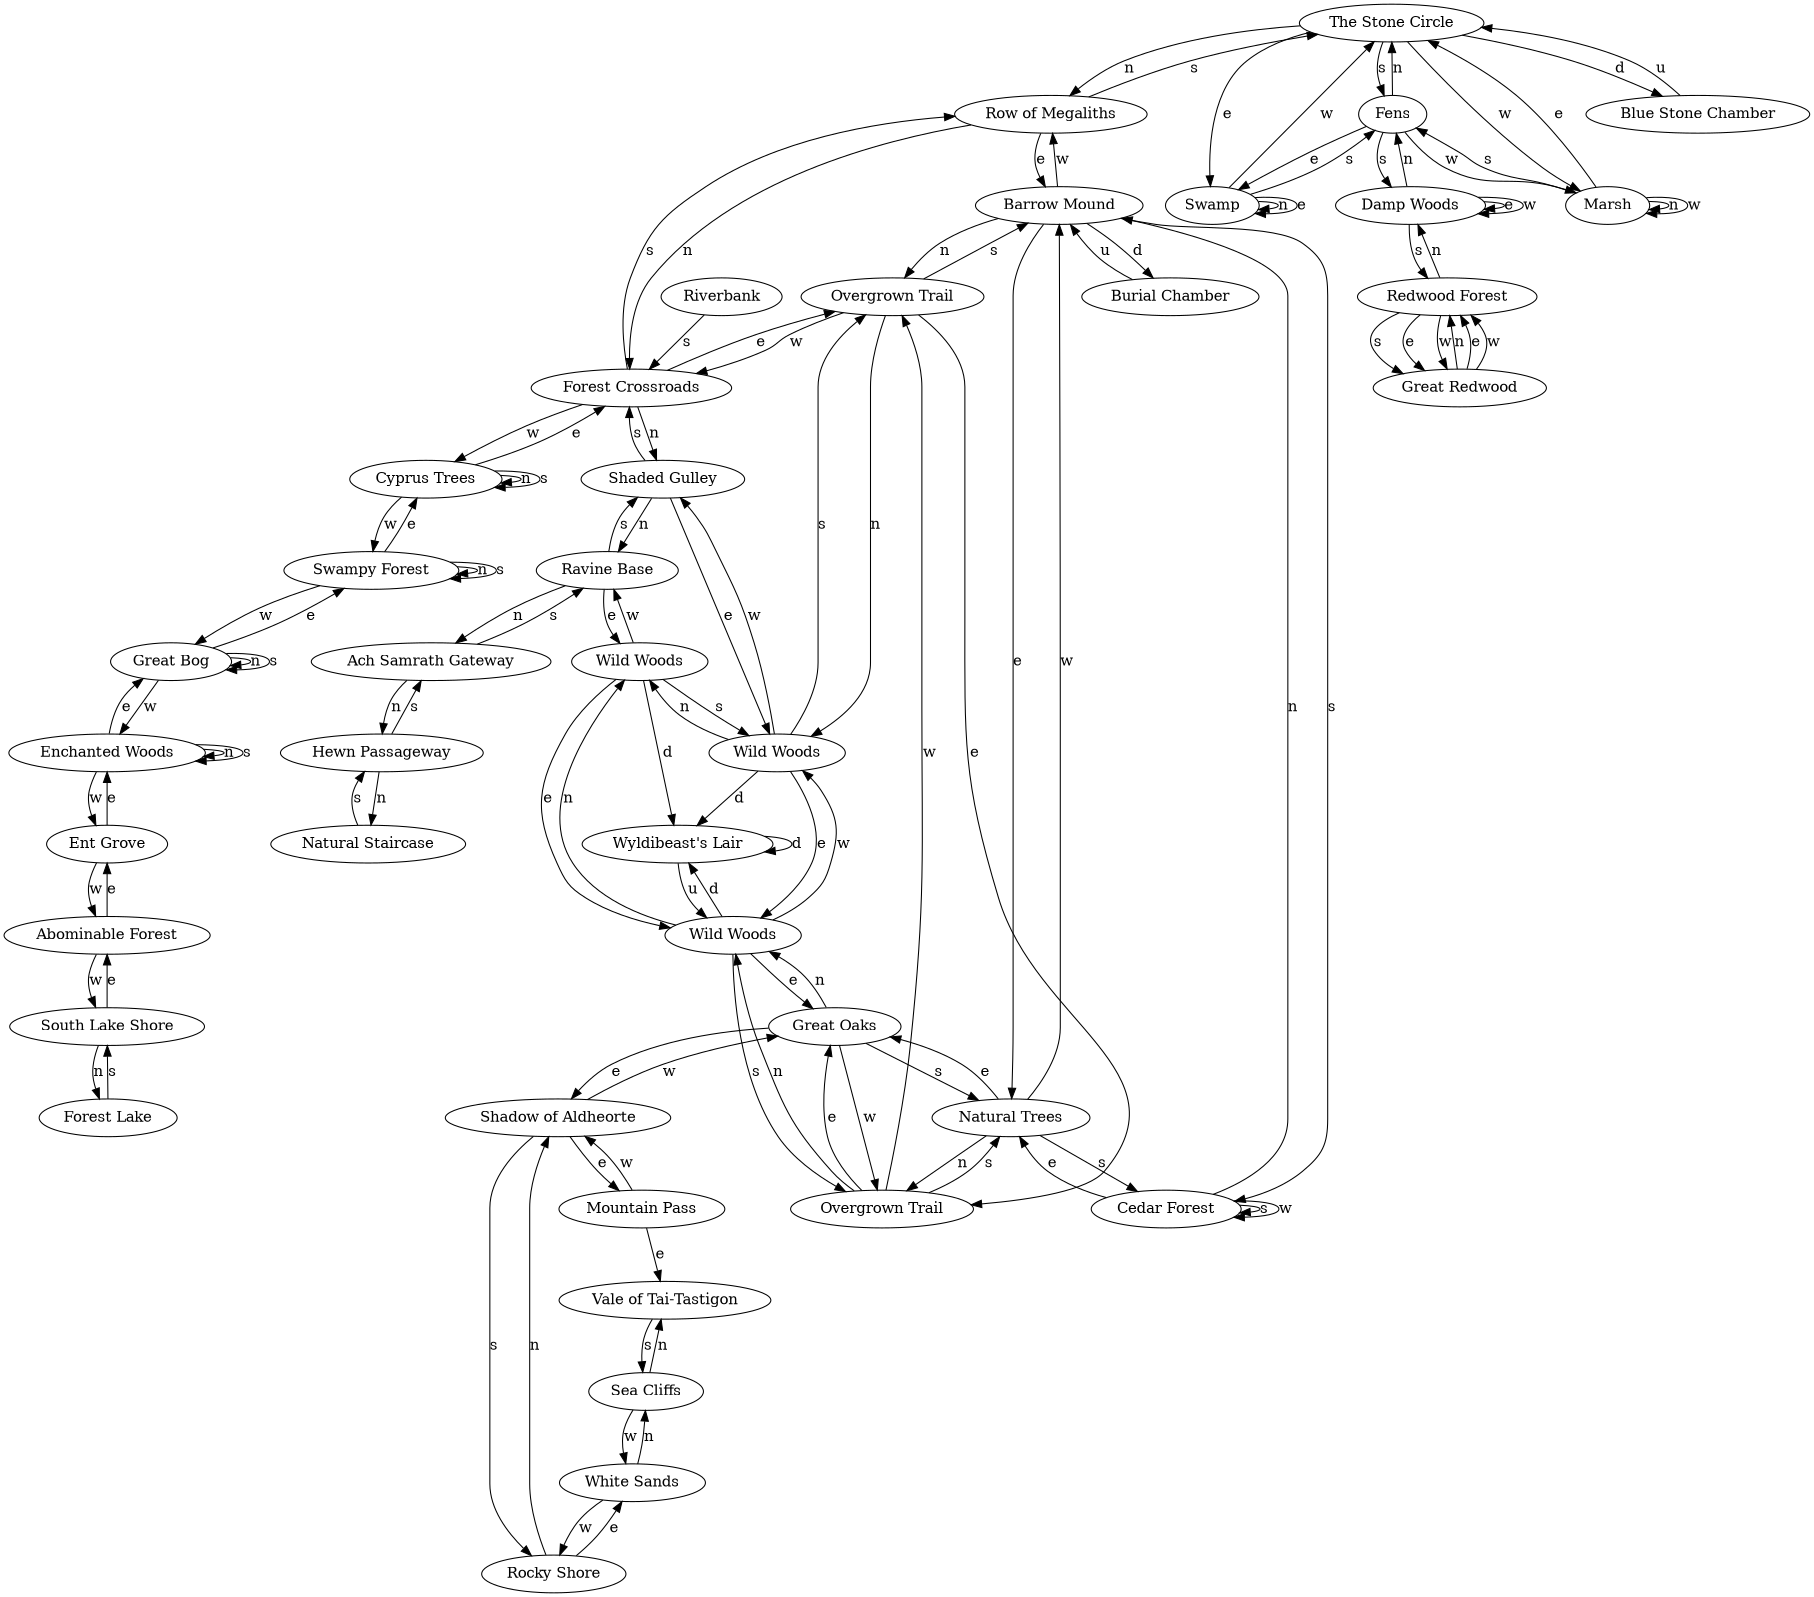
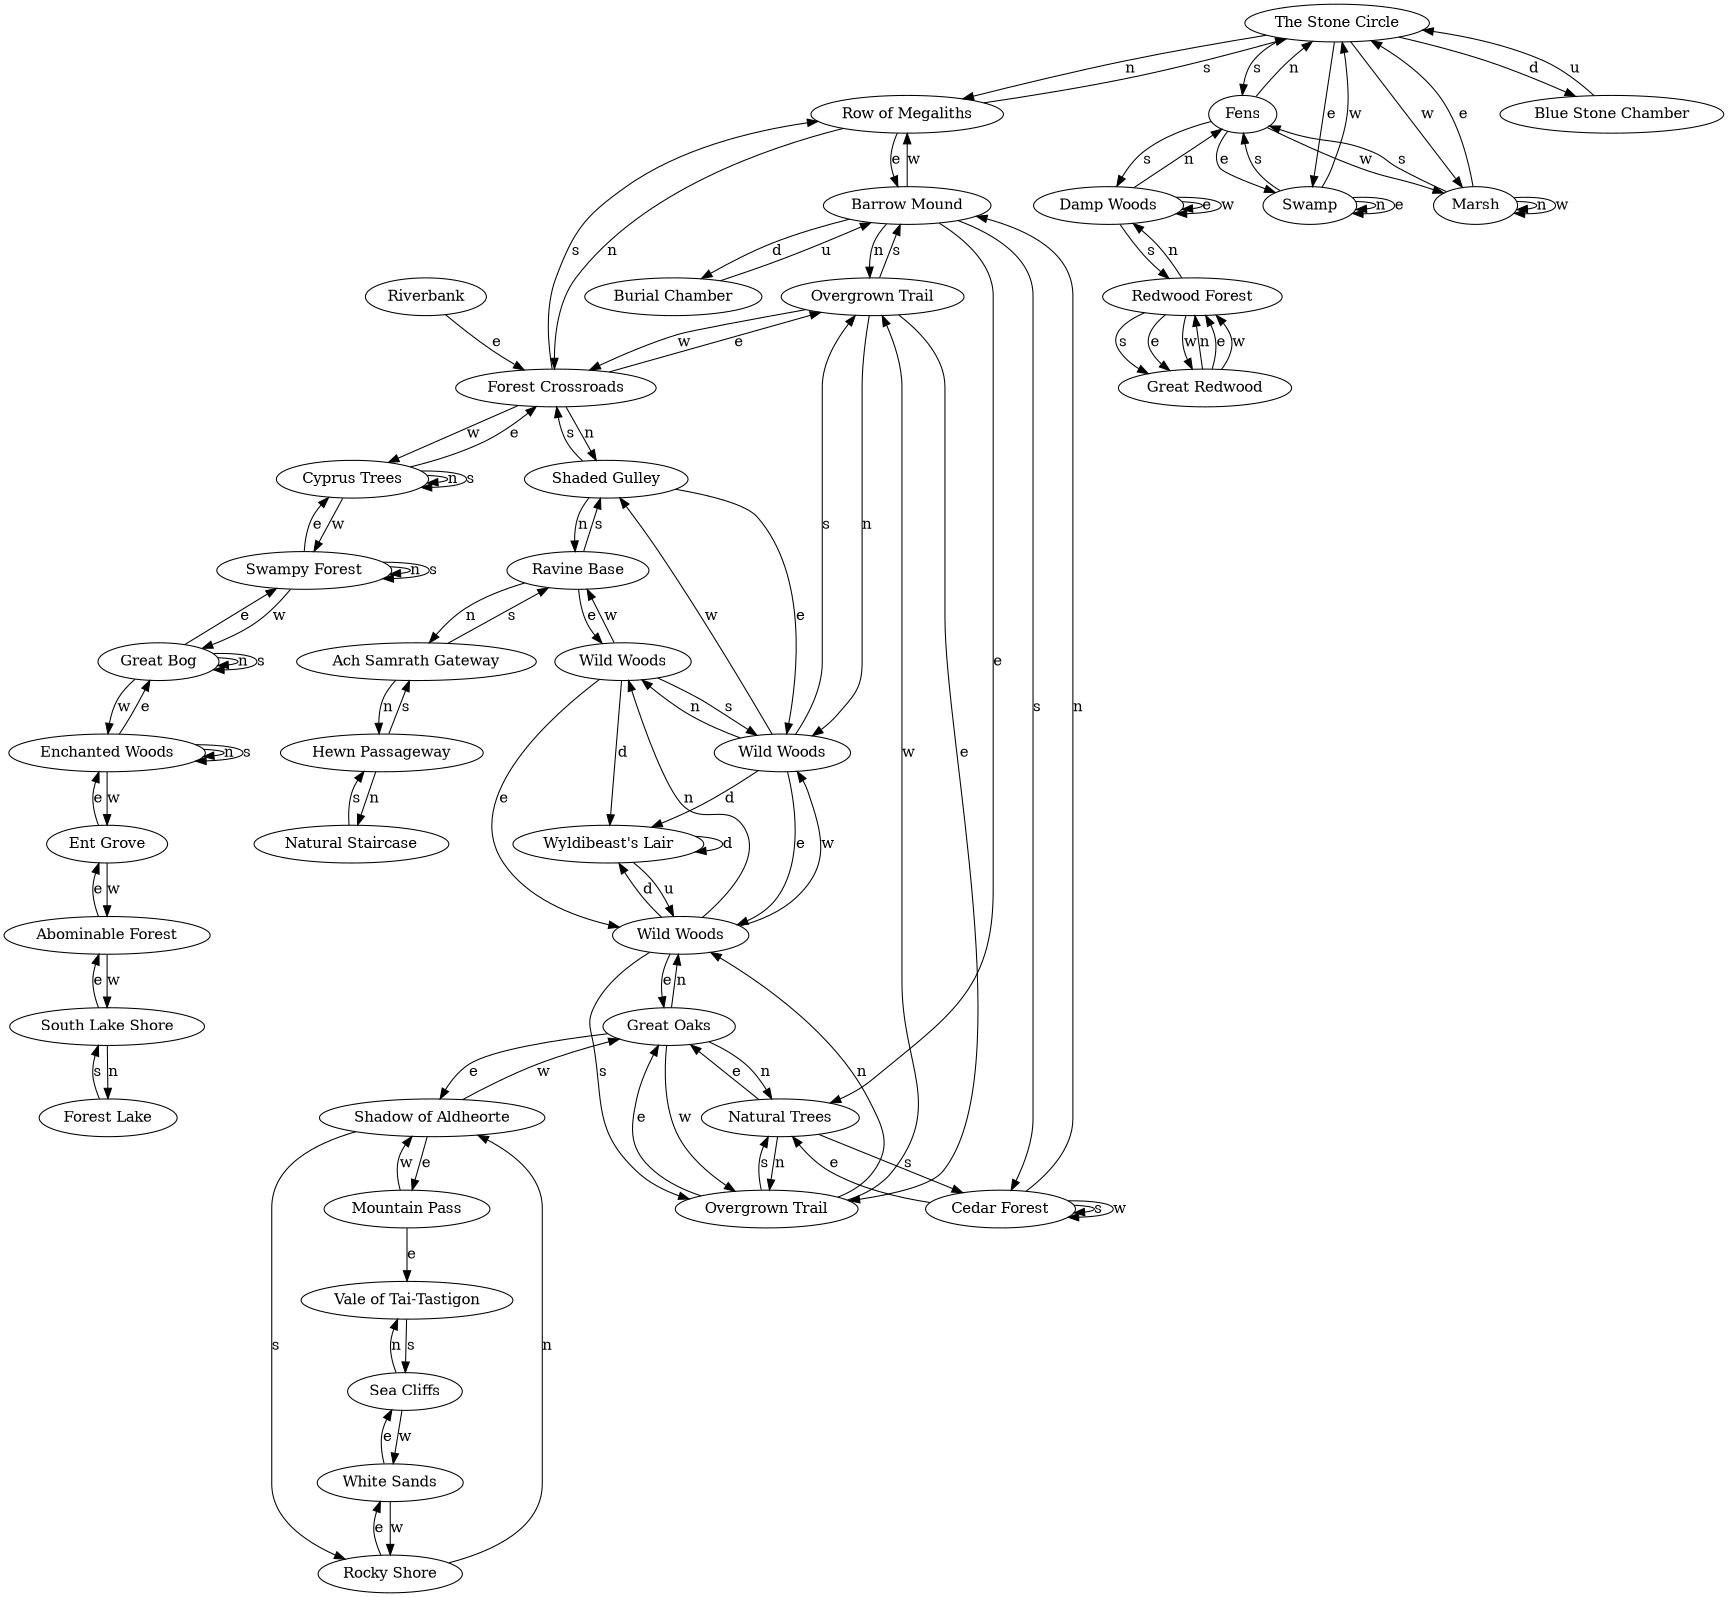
(687, 342) -> (497, 342)
(1060, 672) -> none
(939, 1072) -> (766, 1072)
(649, 1437) -> (388, 1437)
